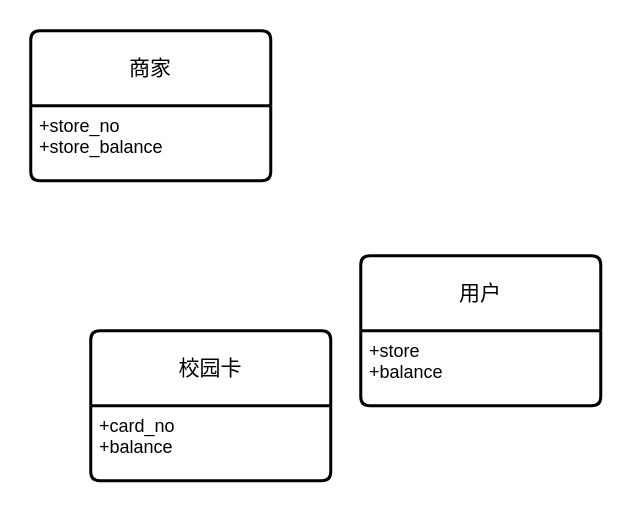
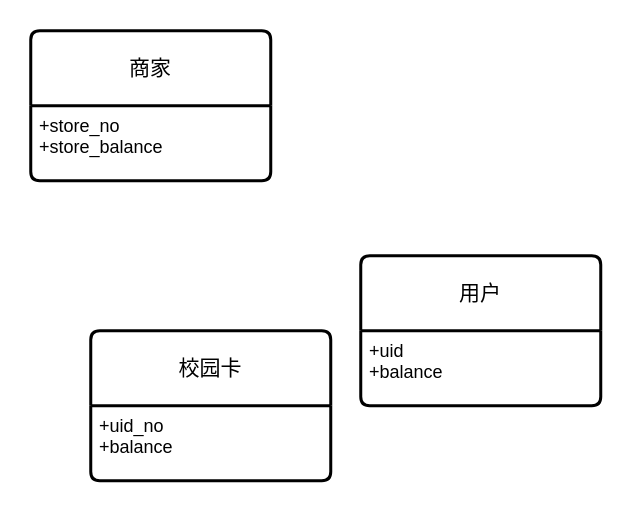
(408, 363) -> (408, 363)
(140, 438) -> (138, 438)
